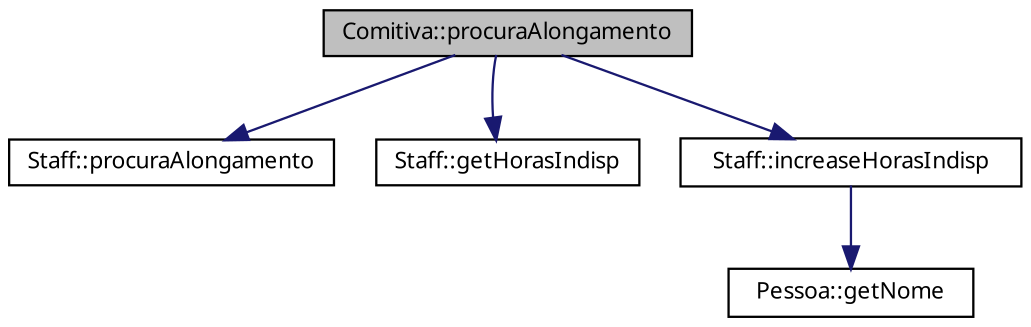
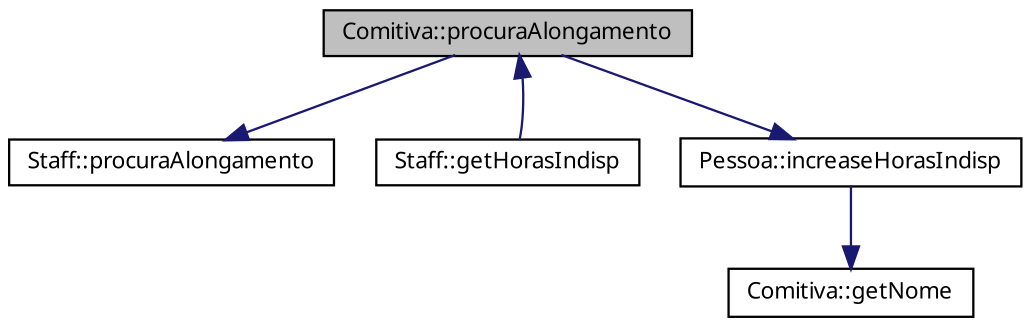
(493, 86) -> (523, 109)
(851, 162) -> (851, 162)
(851, 293) -> (851, 293)
